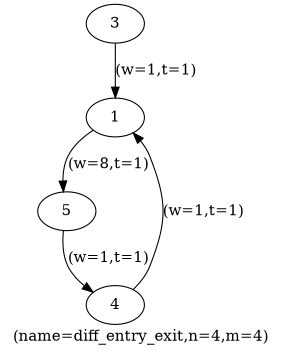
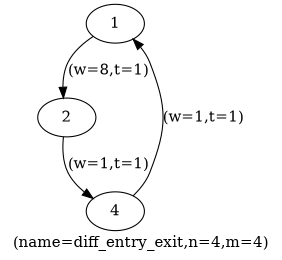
(115, 24) -> none
(67, 211) -> (67, 117)
